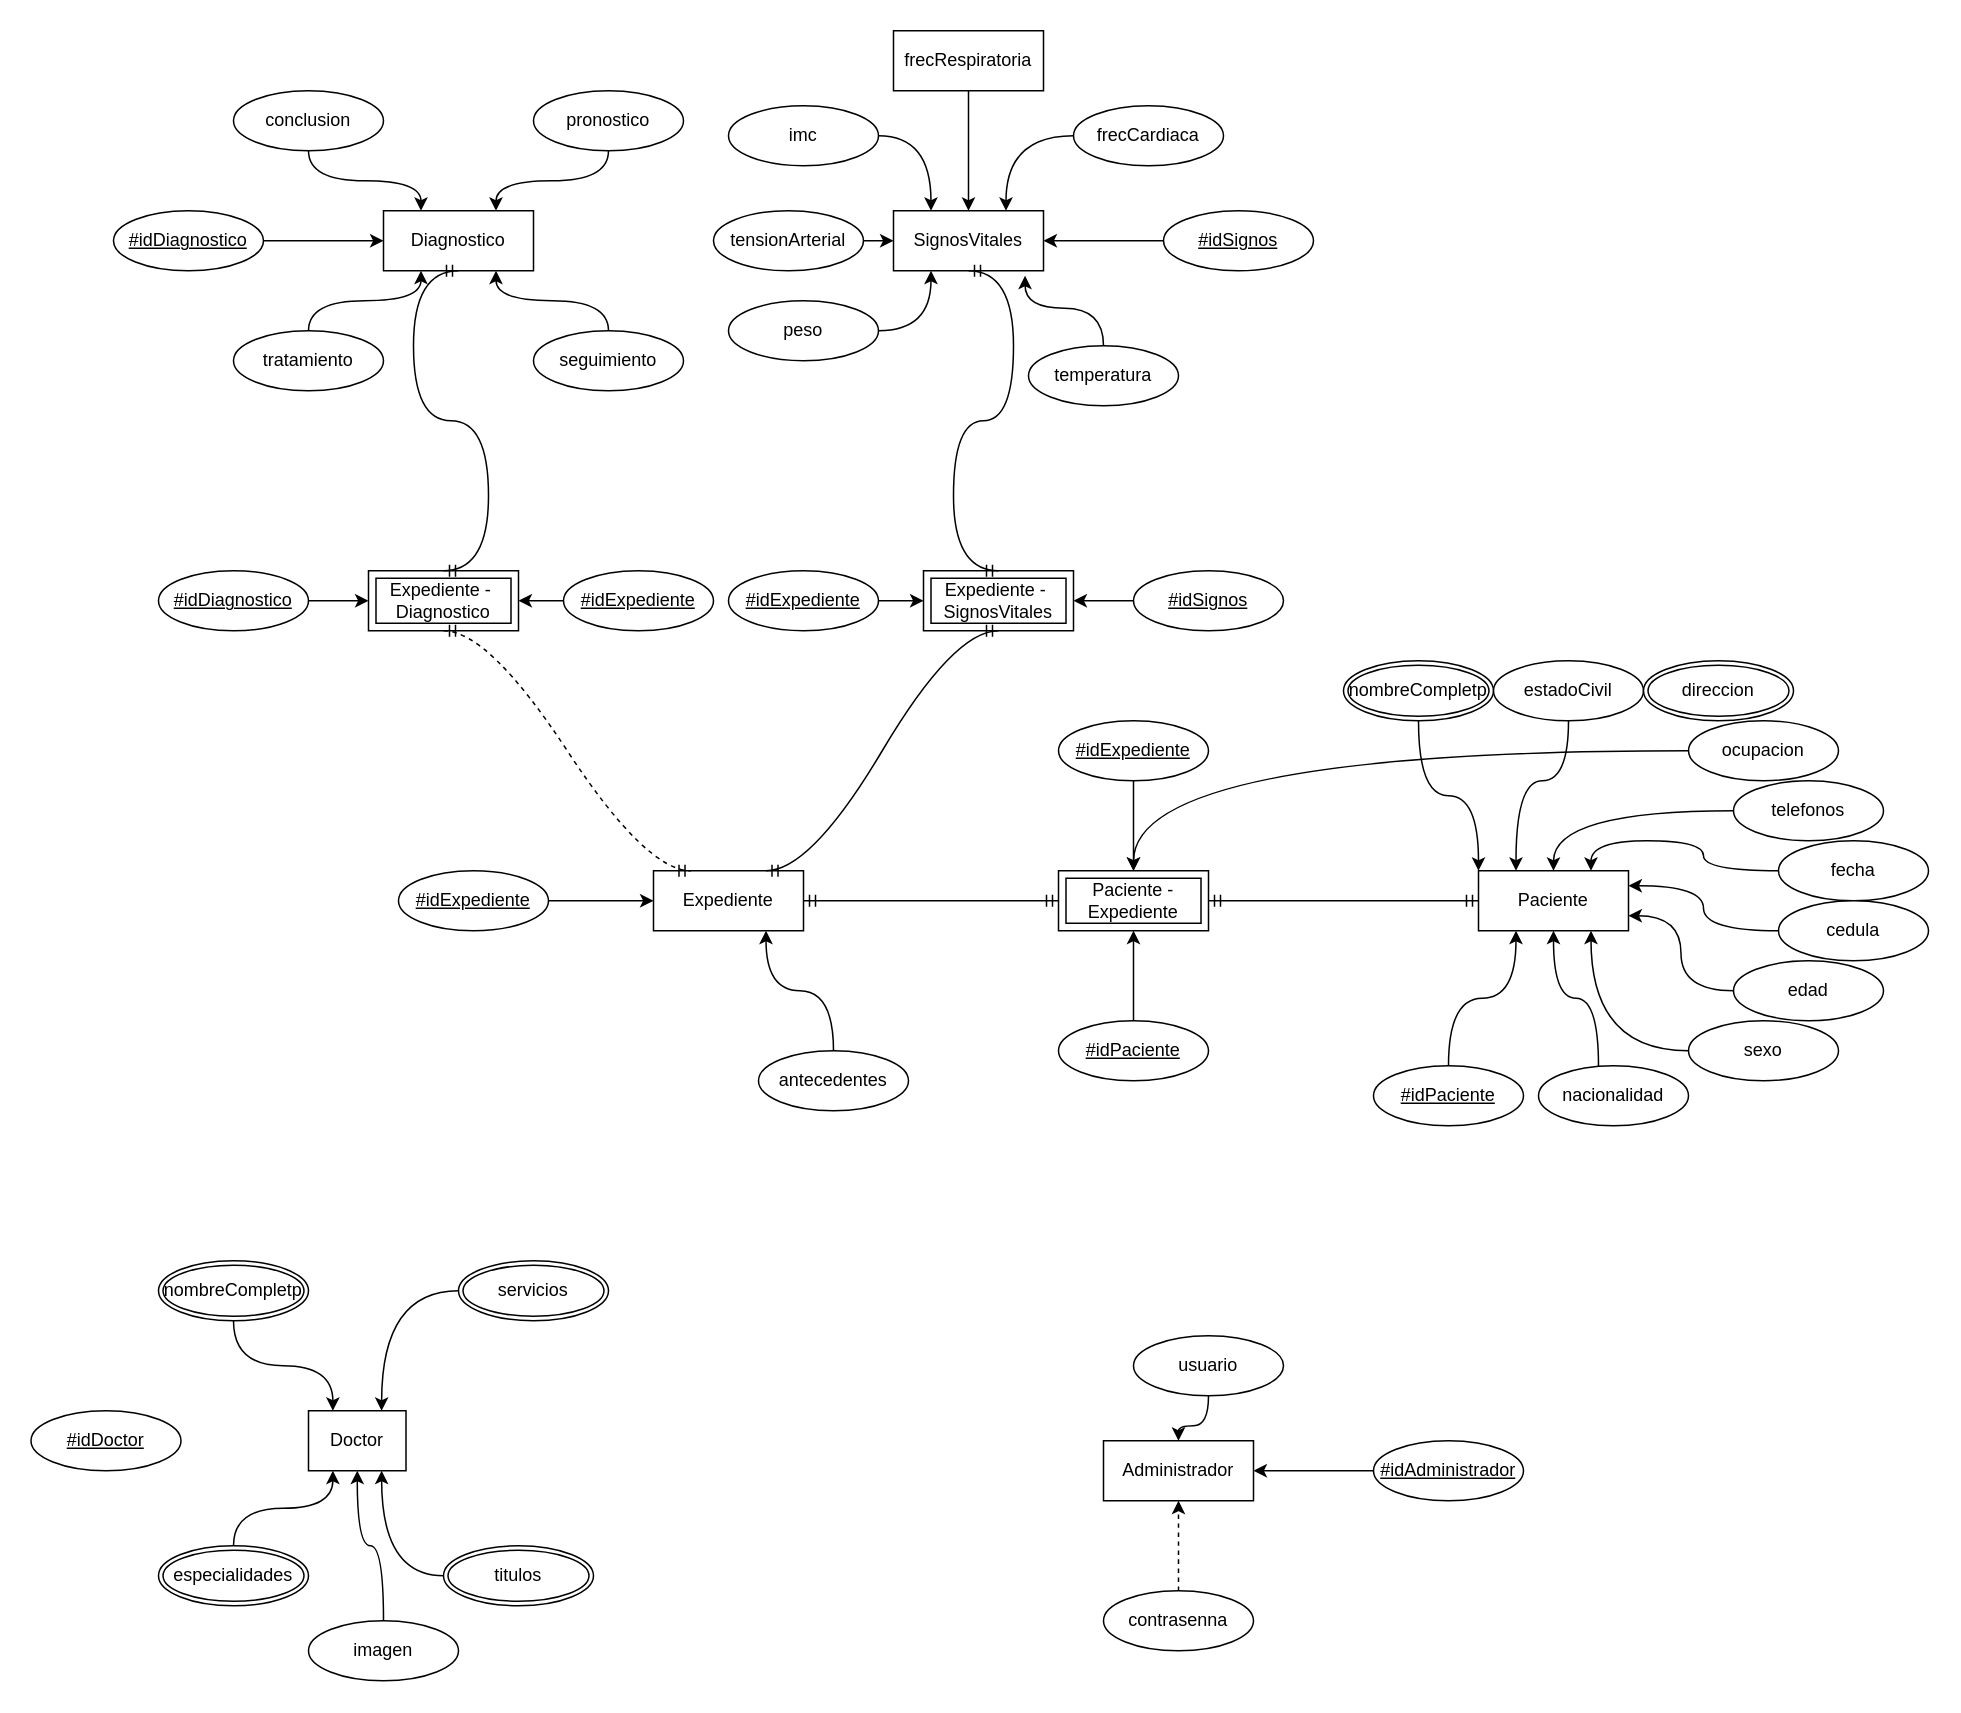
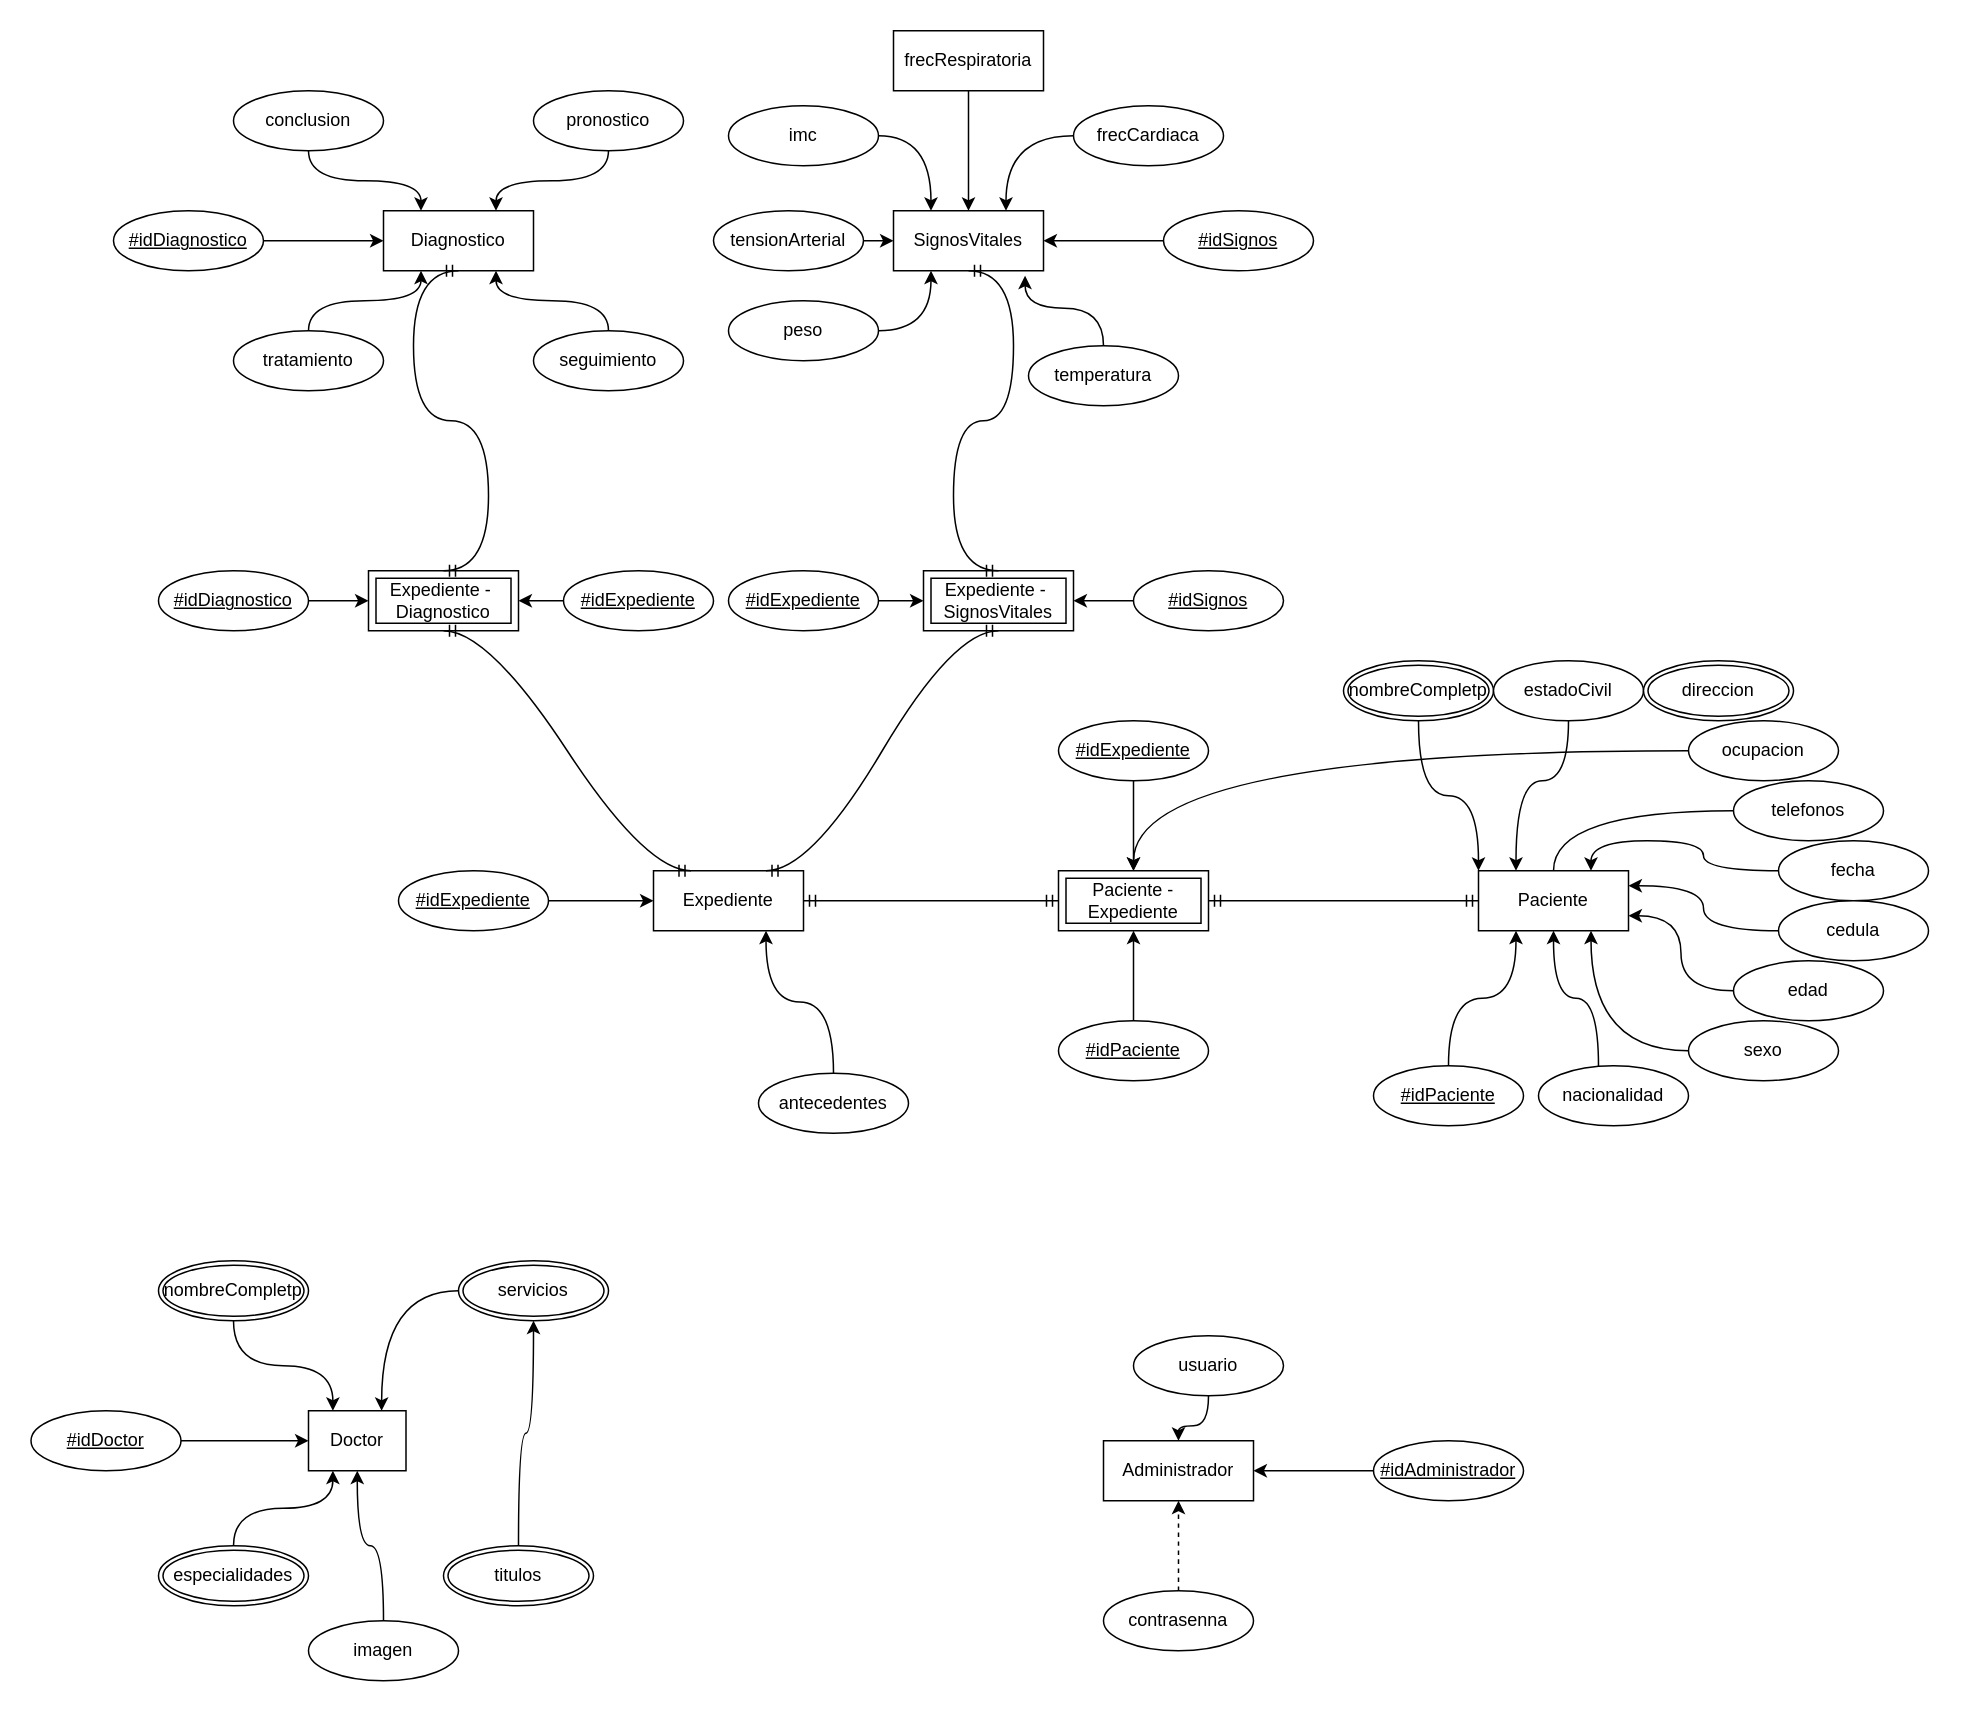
(565, 748) -> (565, 748)
(1604, 822) -> (1602, 825)
(833, 1081) -> (833, 1103)
none -> (241, 1441)
(392, 1542) -> (523, 1438)
